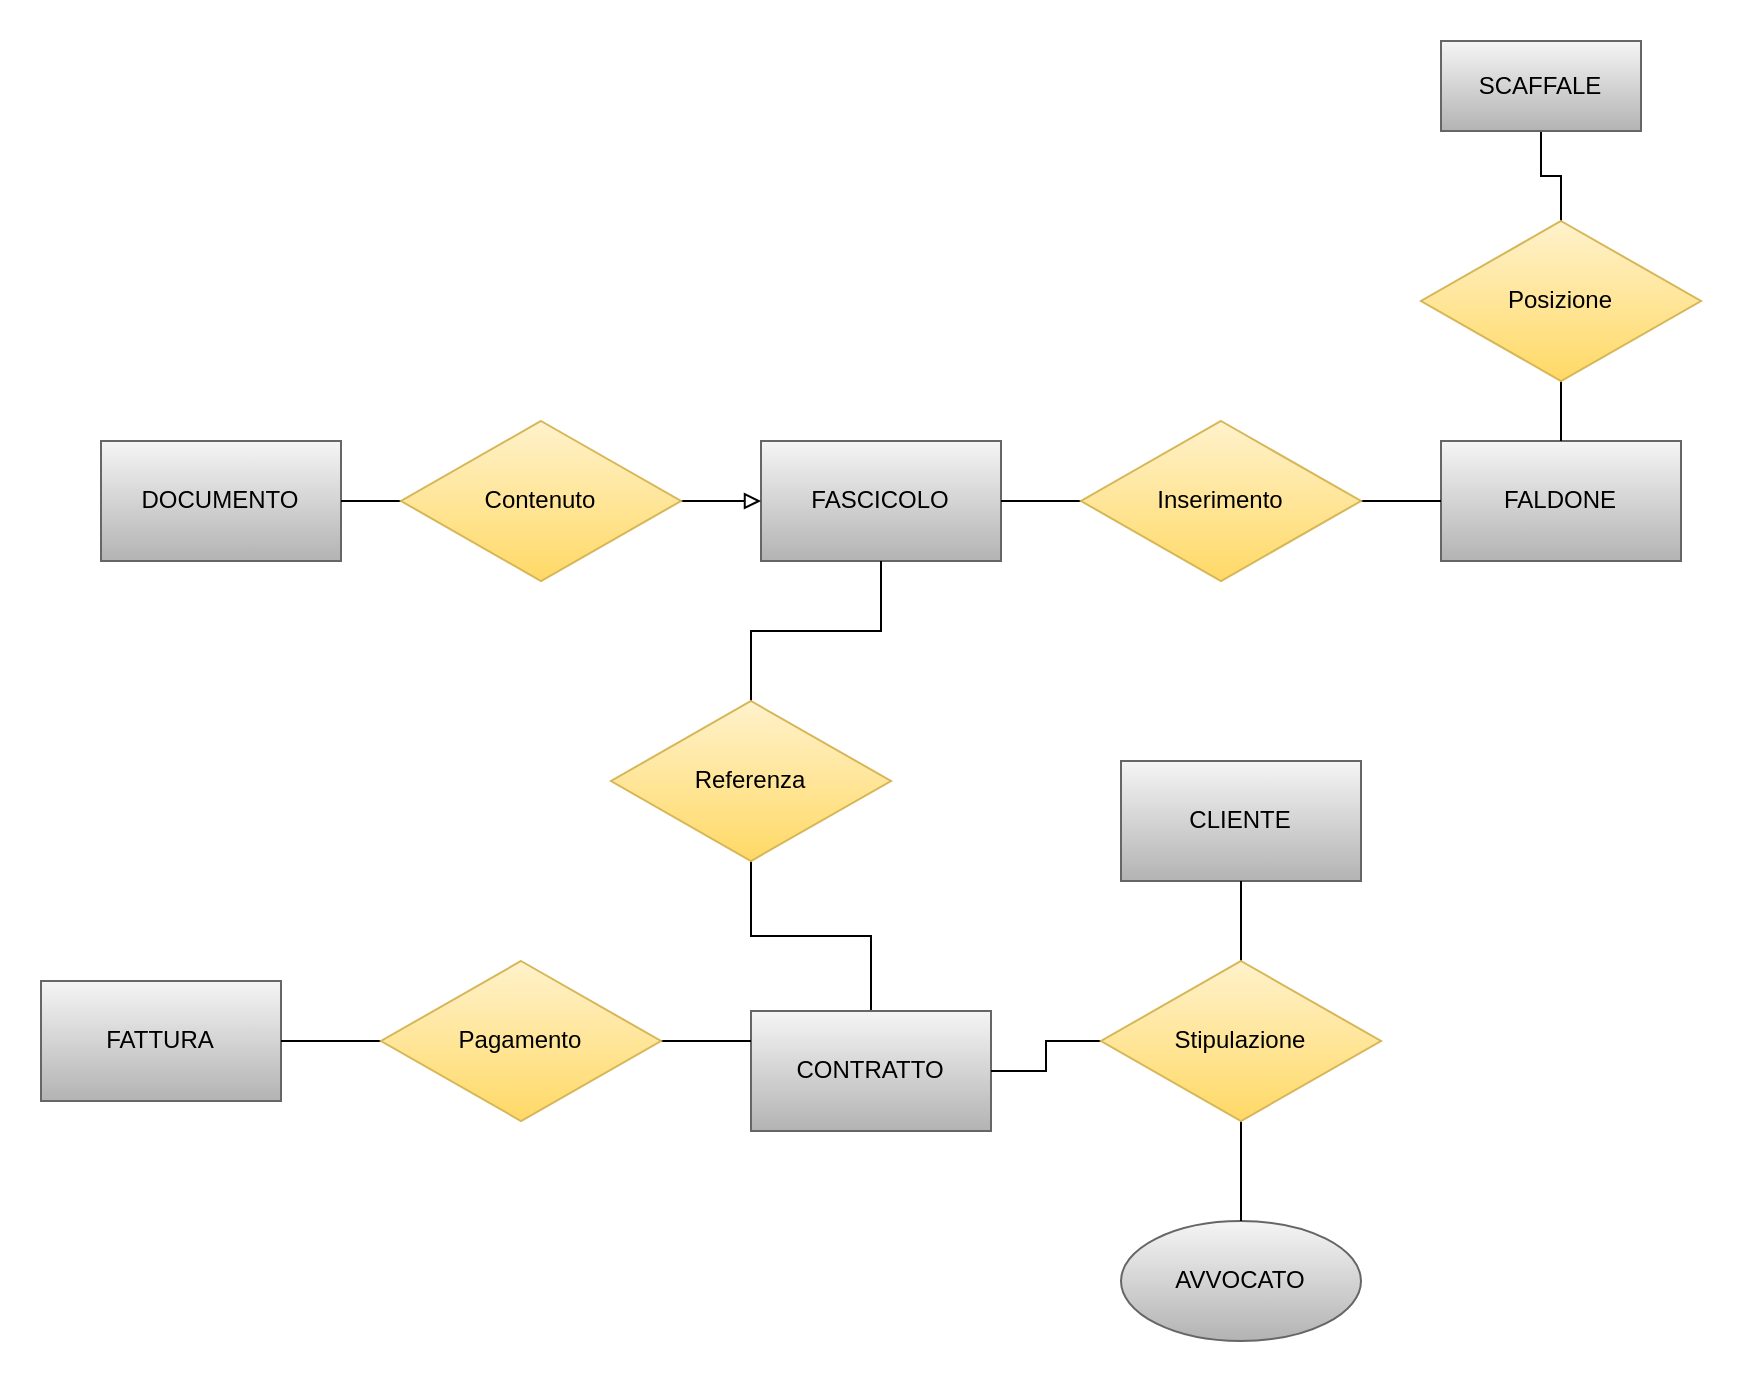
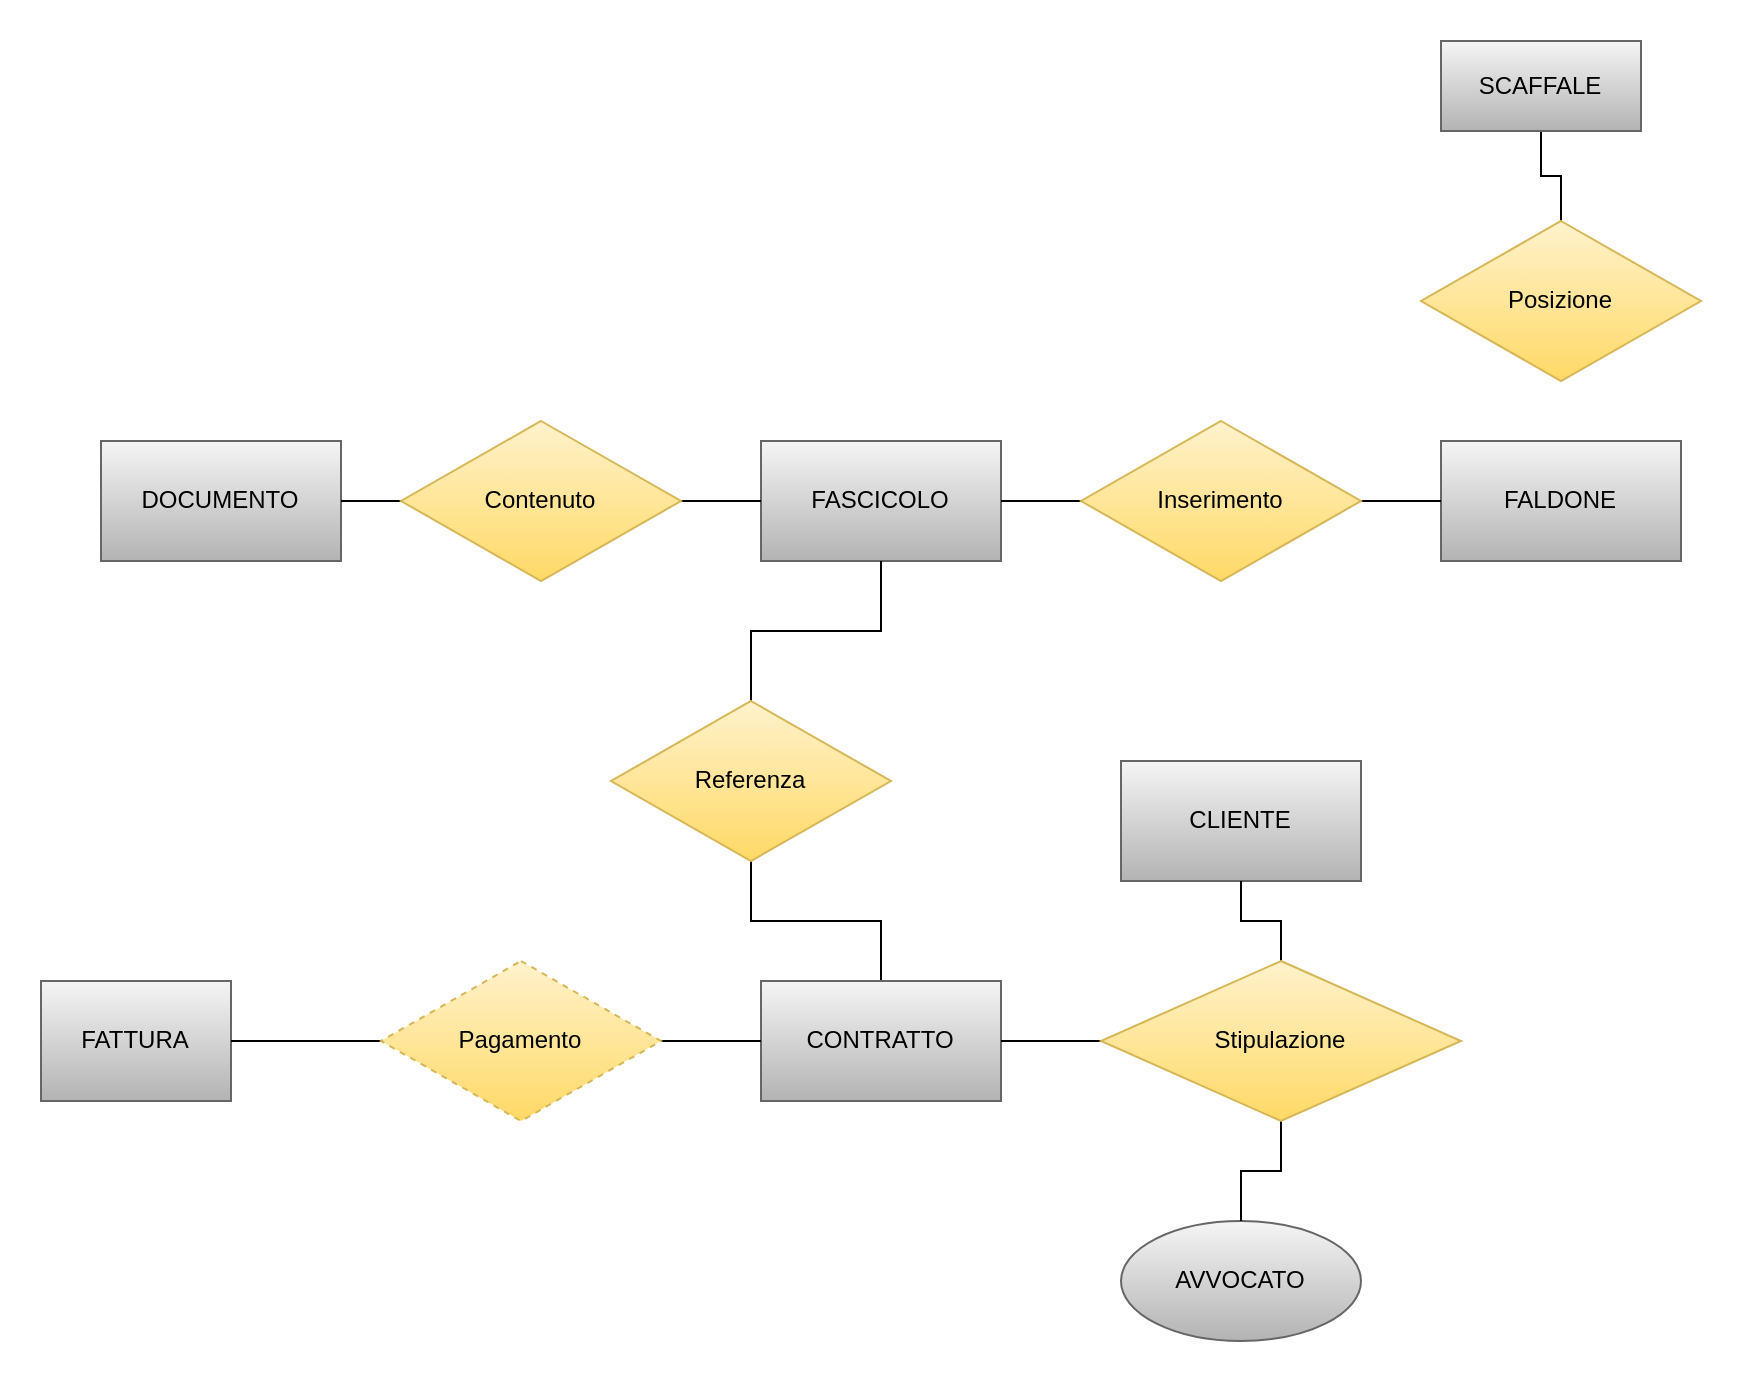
(1561, 411) -> none
(743, 501) -> (750, 501)
(161, 1041) -> (136, 1041)
(521, 1041) -> (521, 1041)
(1241, 1041) -> (1281, 1041)
(871, 1071) -> (881, 1041)
